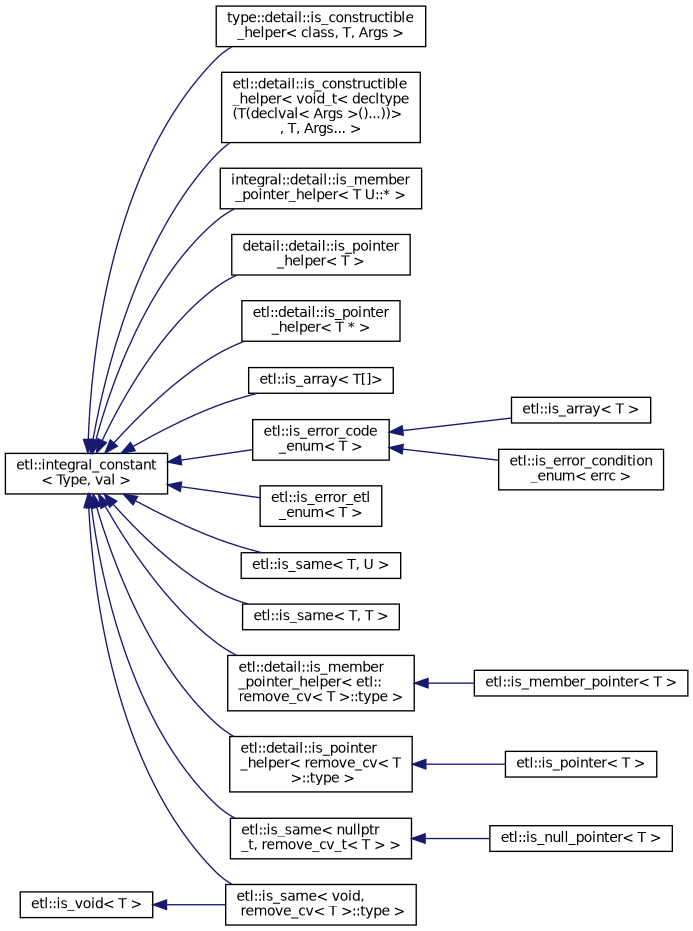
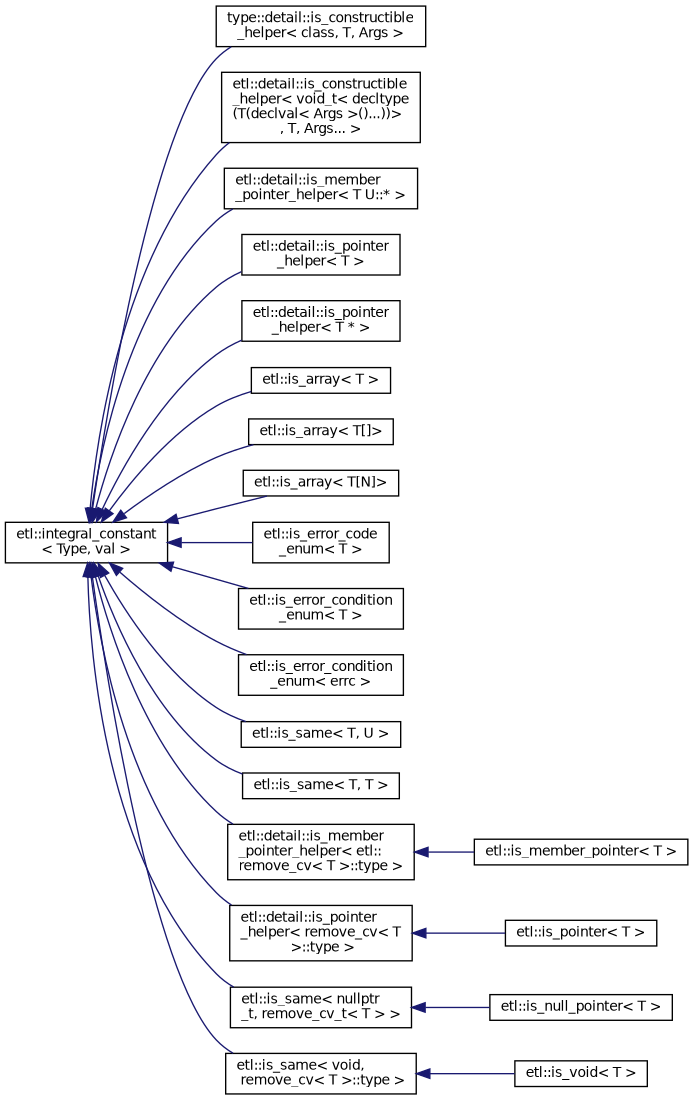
(321, 189) -> (321, 189)
(321, 255) -> (321, 255)
(457, 424) -> (171, 440)
(451, 455) -> (180, 619)
none -> (321, 483)
(321, 506) -> (321, 609)
(196, 905) -> (472, 1074)
